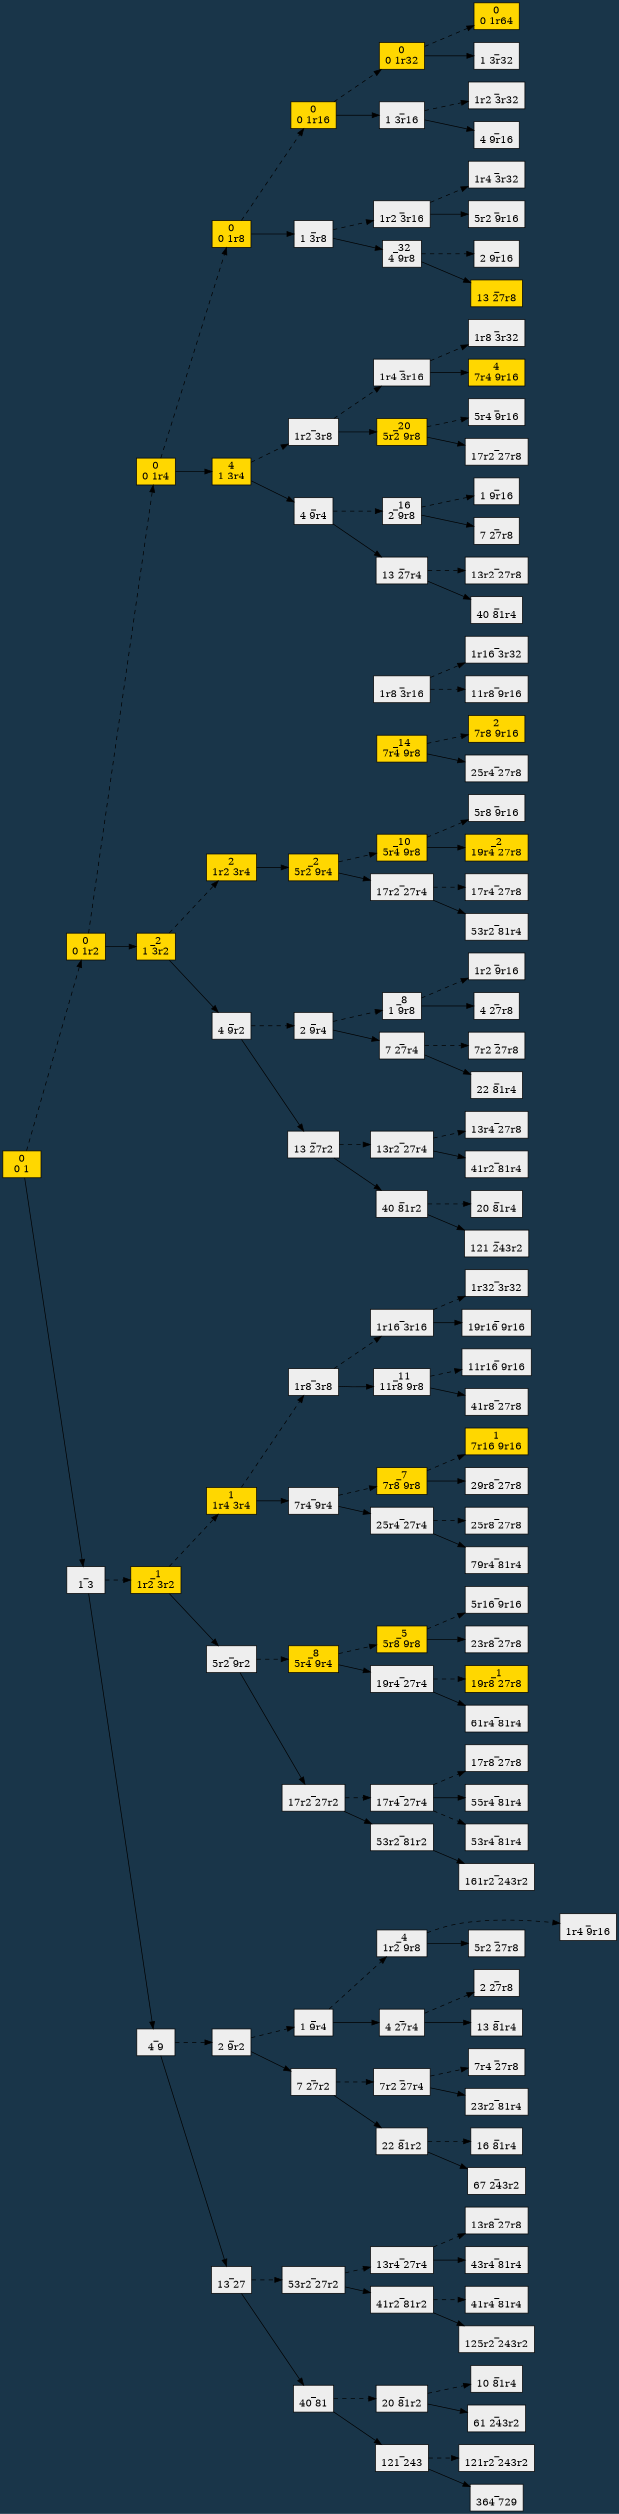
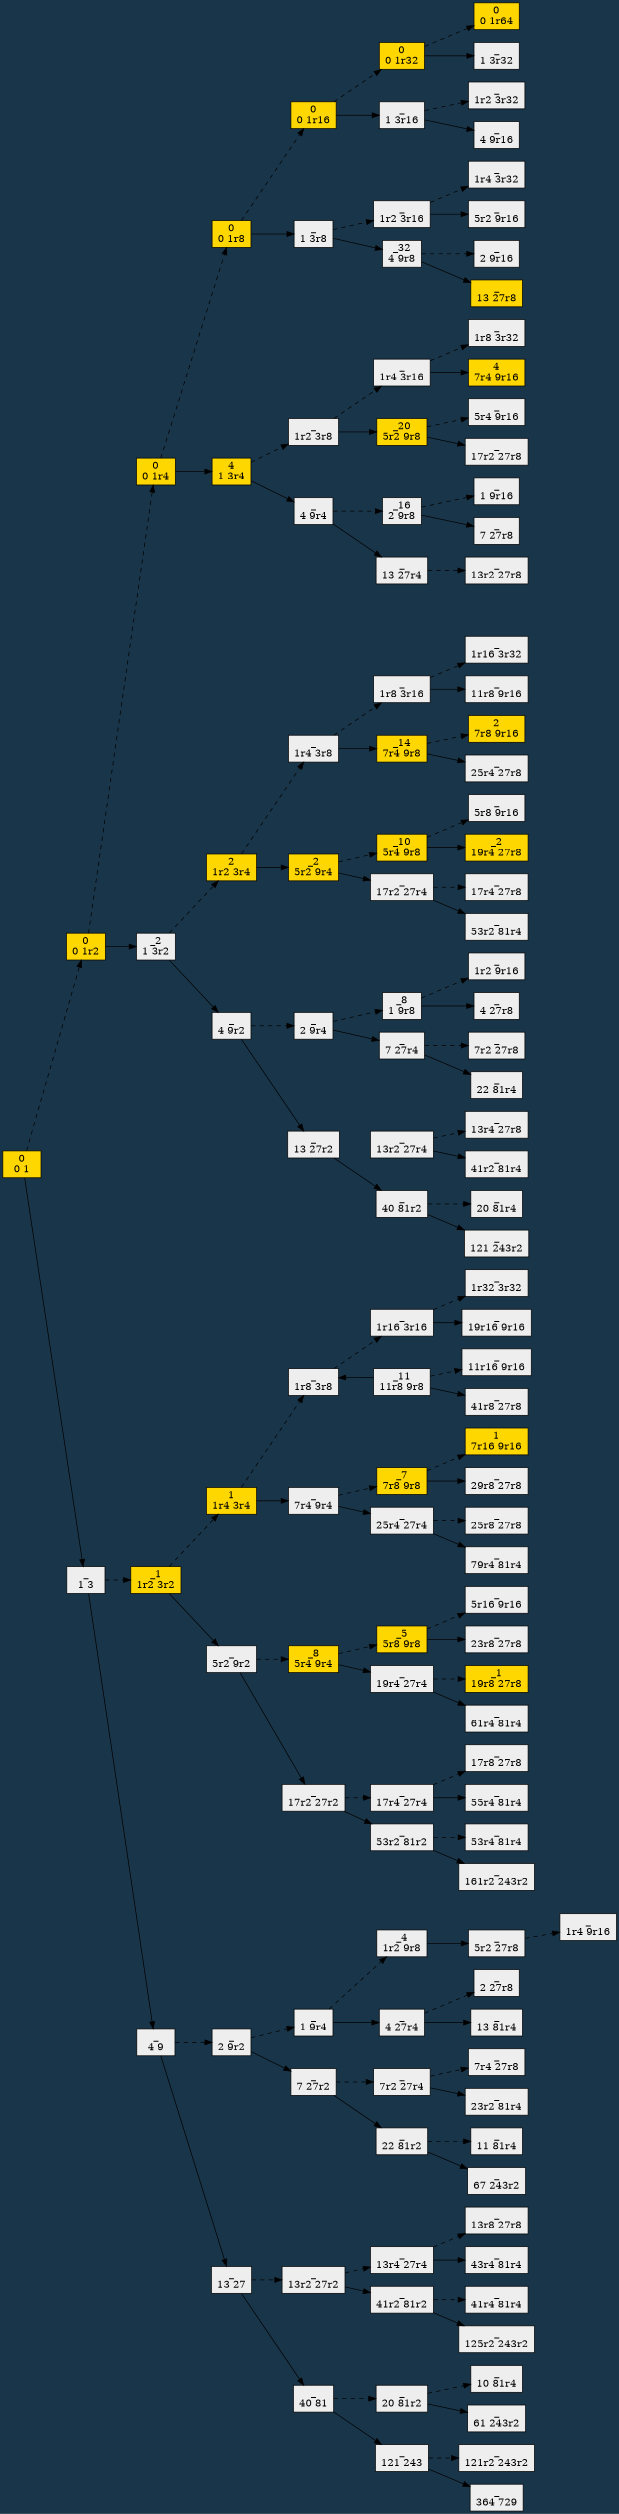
(497, 610) -> none
(444, 689) -> (444, 689)
none -> (314, 749)
(156, 947) -> (156, 947)
(351, 1145) -> none
(352, 1387) -> (360, 1377)
(446, 1816) -> (446, 1837)
(489, 1921) -> (539, 1936)
(497, 2141) -> (497, 2141)
(314, 2280) -> (314, 2280)
